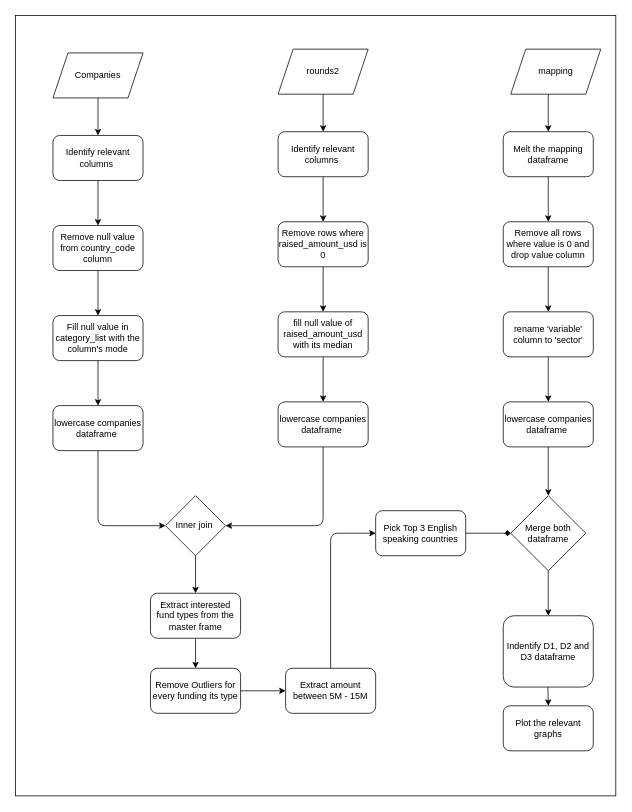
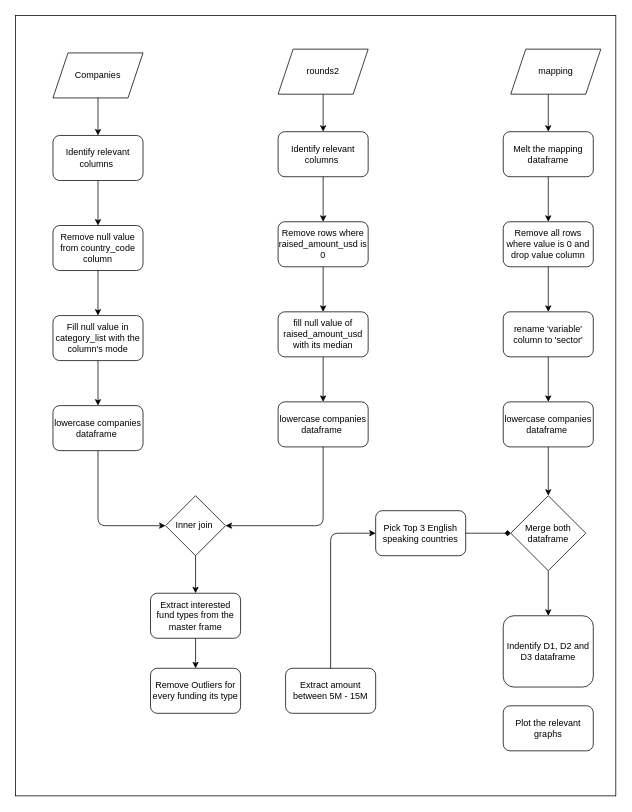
(260, 690) -> none
(548, 698) -> none
